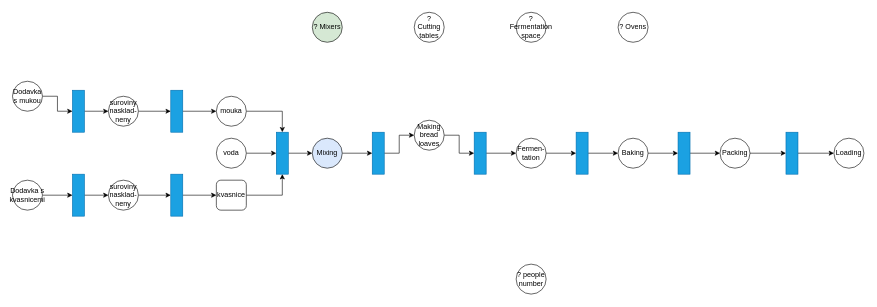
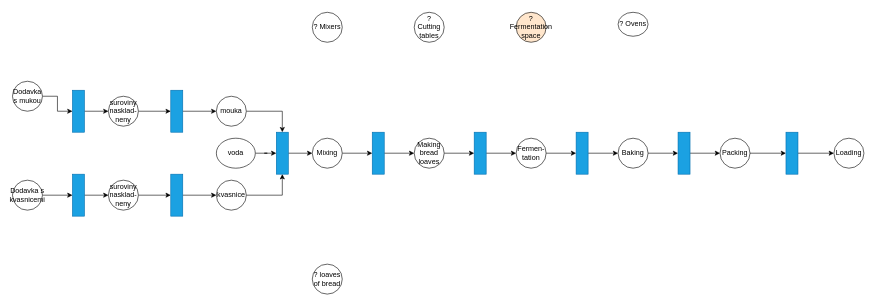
(327, 27) -> (327, 27)
(531, 27) -> (531, 27)
(633, 27) -> (633, 24)
(429, 135) -> (429, 153)
(231, 153) -> (236, 153)
(327, 153) -> (327, 153)
(231, 195) -> (231, 195)
none -> (327, 279)
(531, 279) -> none
